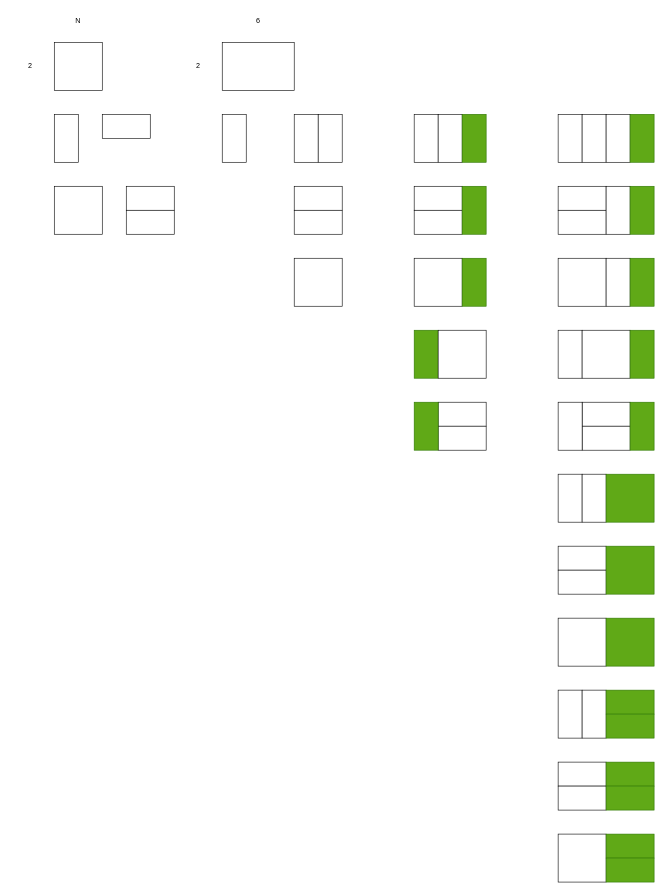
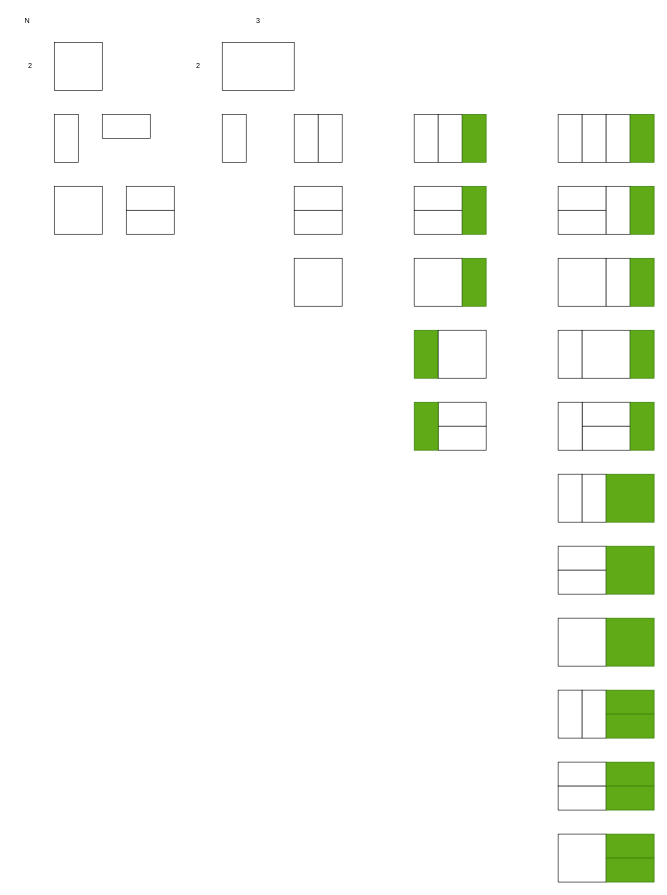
(78, 21) -> (27, 21)
(258, 21) -> (258, 21)
